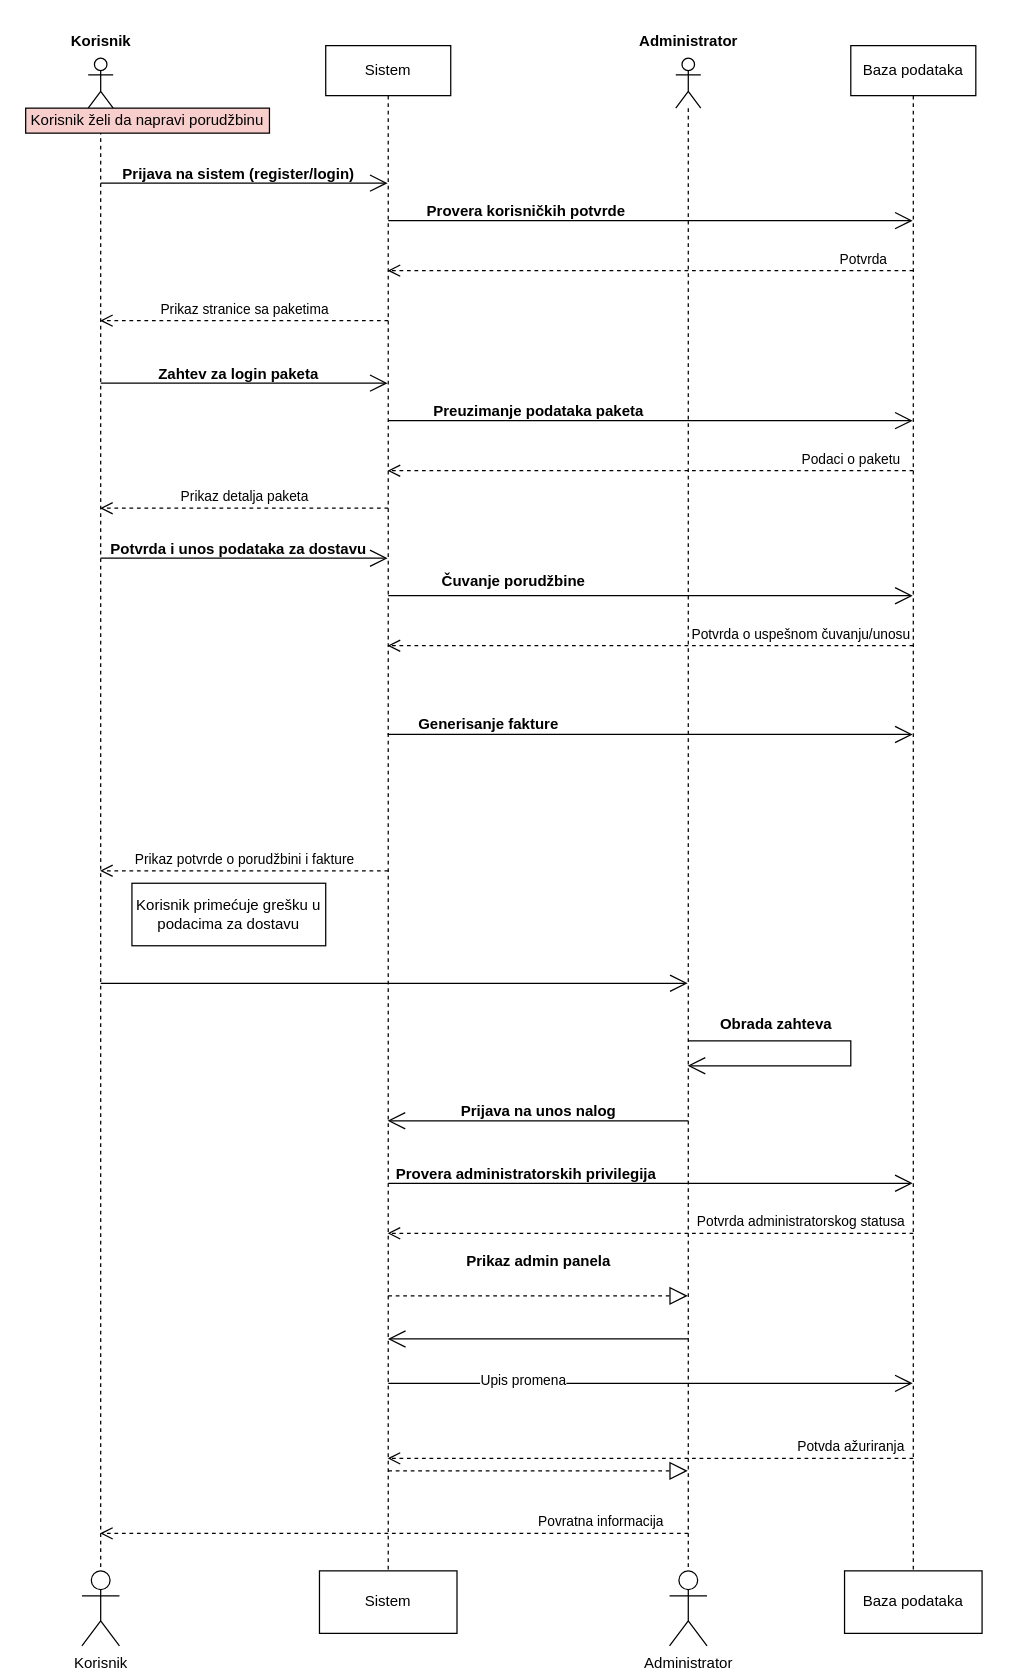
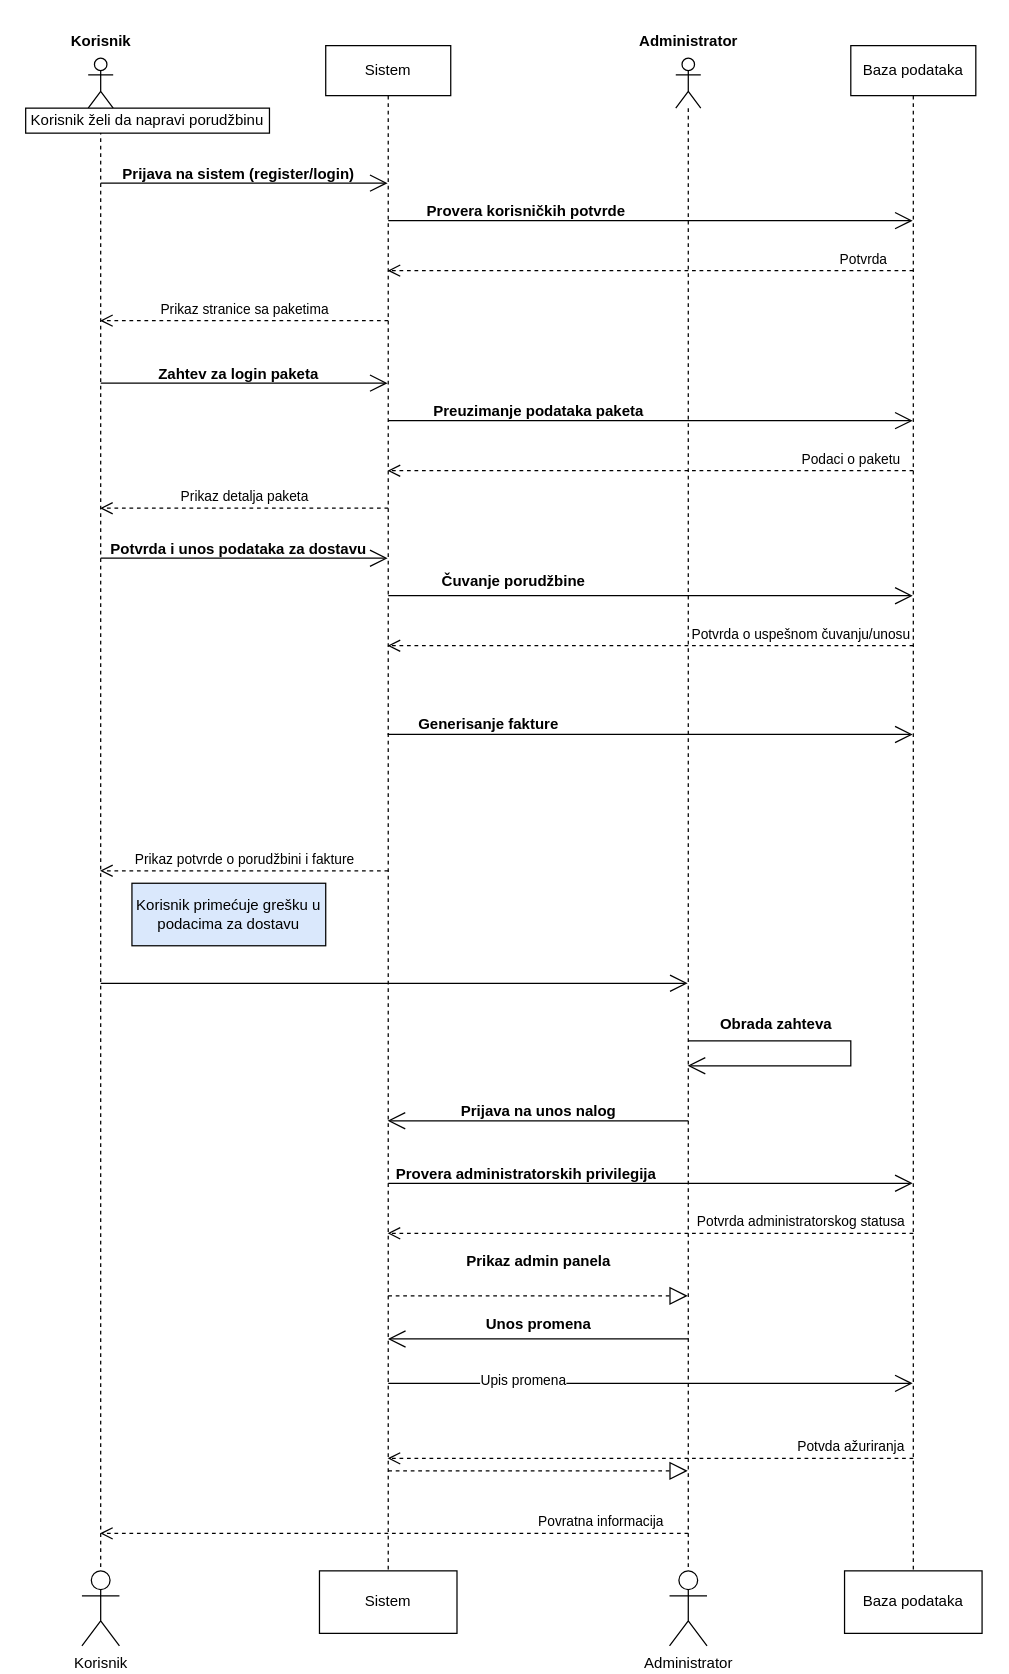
(148, 121) -> (148, 121)
(229, 914) -> (229, 914)
none -> (538, 1324)
